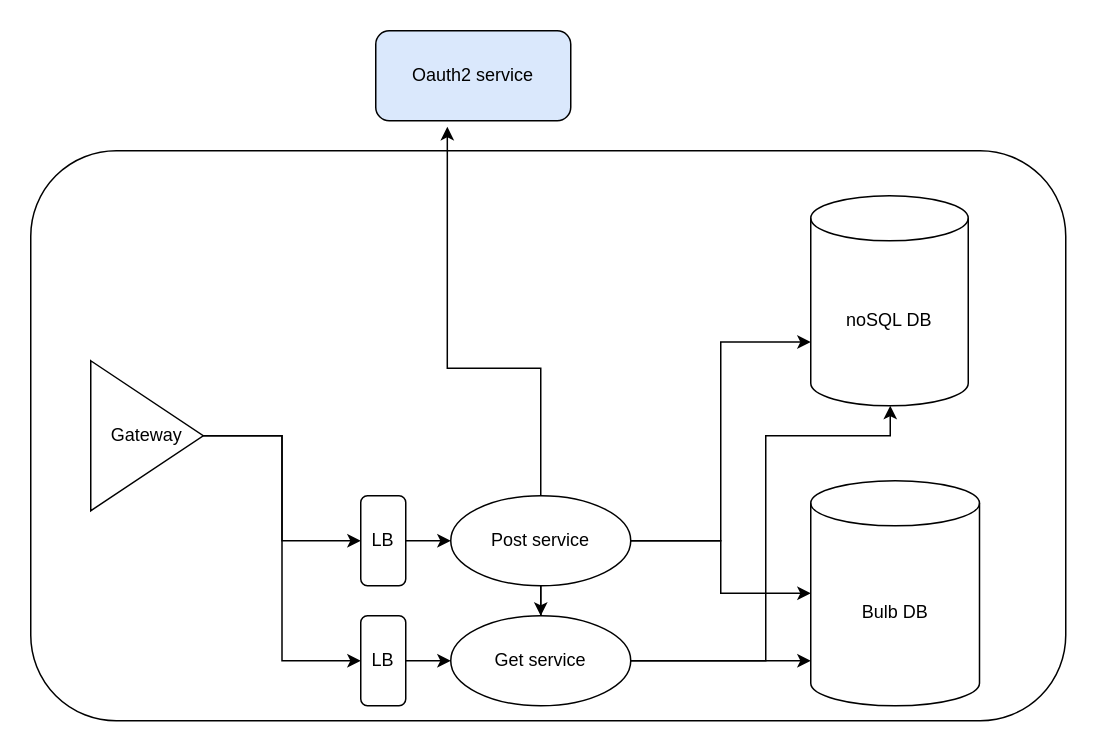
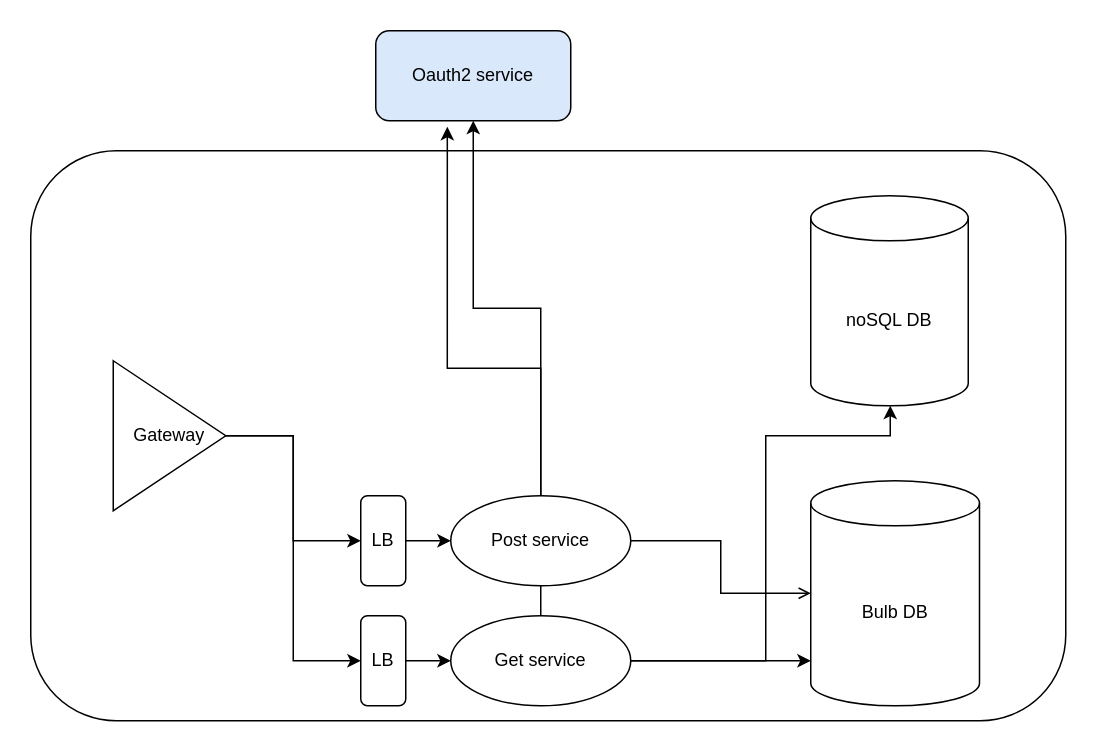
(721, 400) -> none
(147, 436) -> (170, 436)
(799, 593) -> (801, 593)
(541, 616) -> (473, 283)
